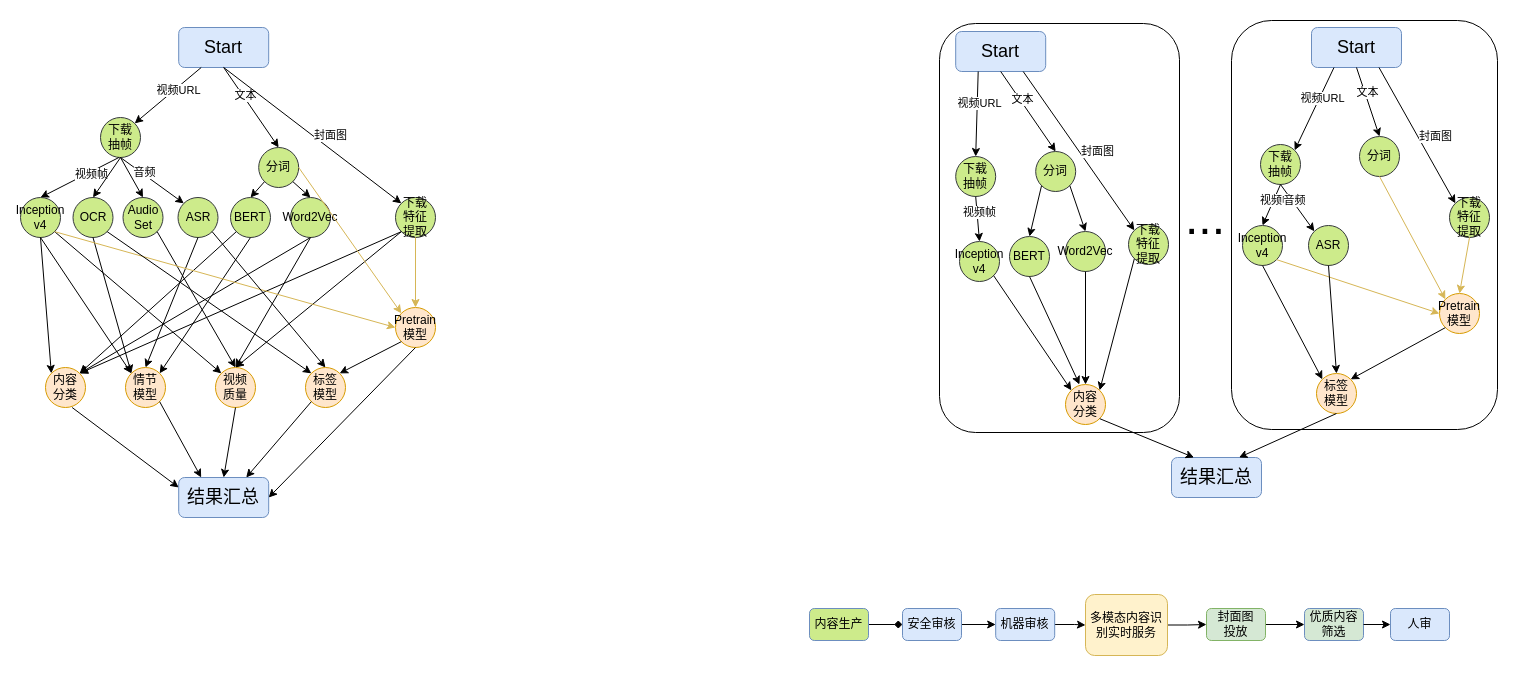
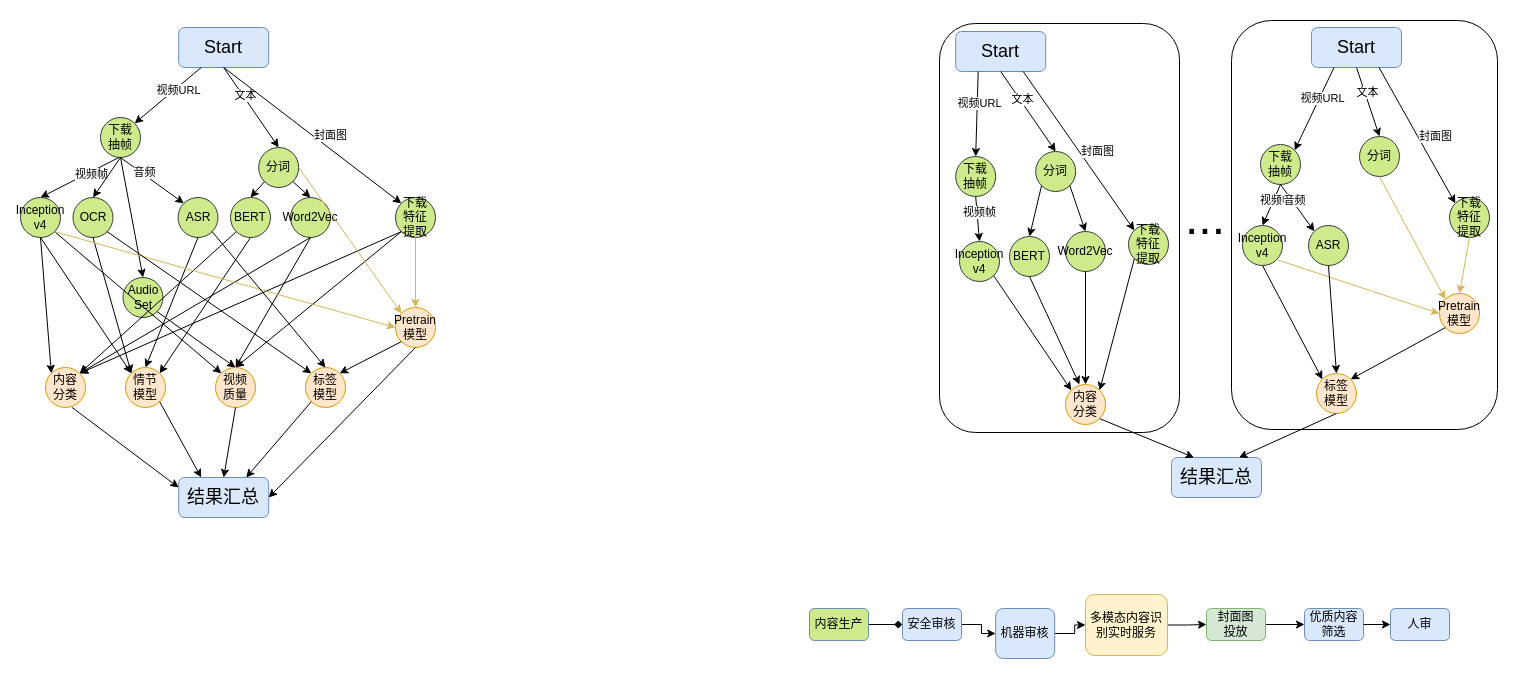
(143, 218) -> (143, 298)
(1025, 625) -> (1025, 634)
(1334, 625) -> (1334, 625)
